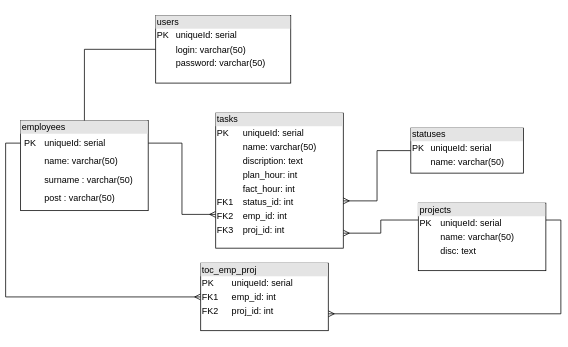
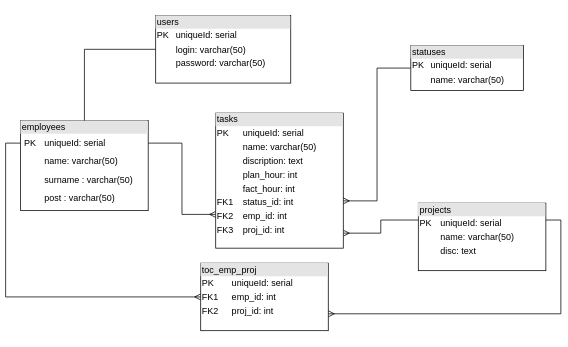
(467, 150) -> (467, 68)
